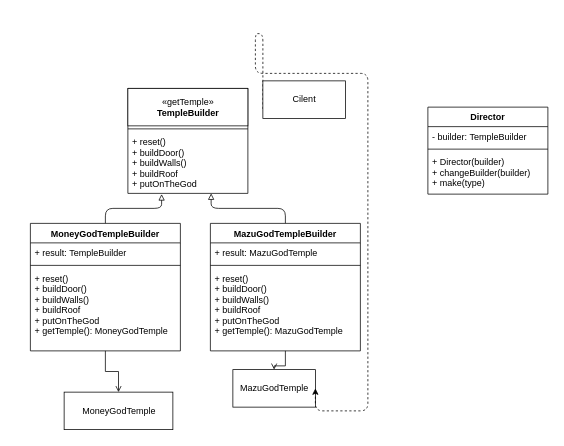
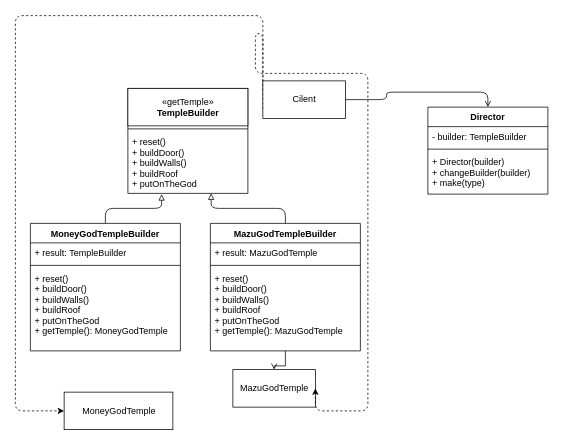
none -> (15, 92)
none -> (418, 92)
(111, 371) -> none
